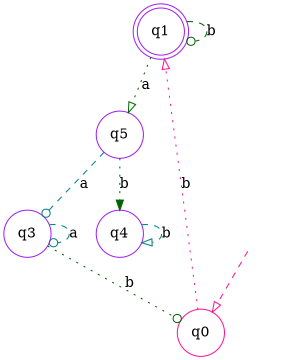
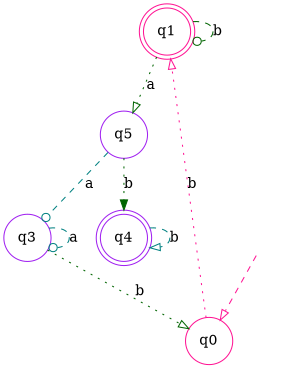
(161, 32) -> (167, 32)
(120, 234) -> (124, 238)
(110, 281) -> (114, 287)
